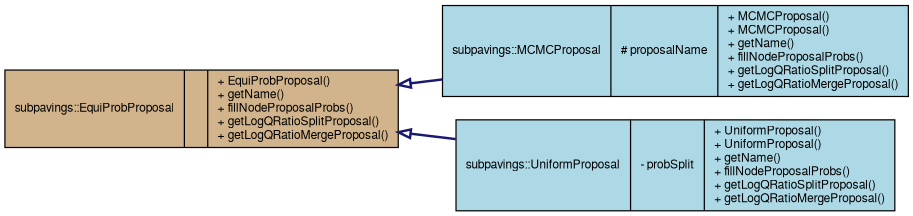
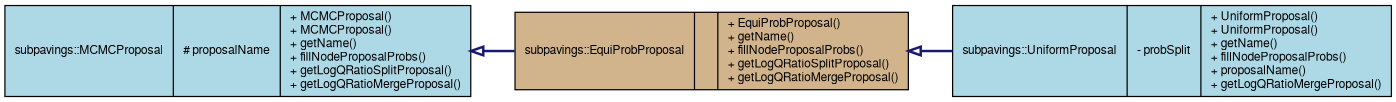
(426, 81) -> (499, 51)
(795, 185) -> (1259, 71)
